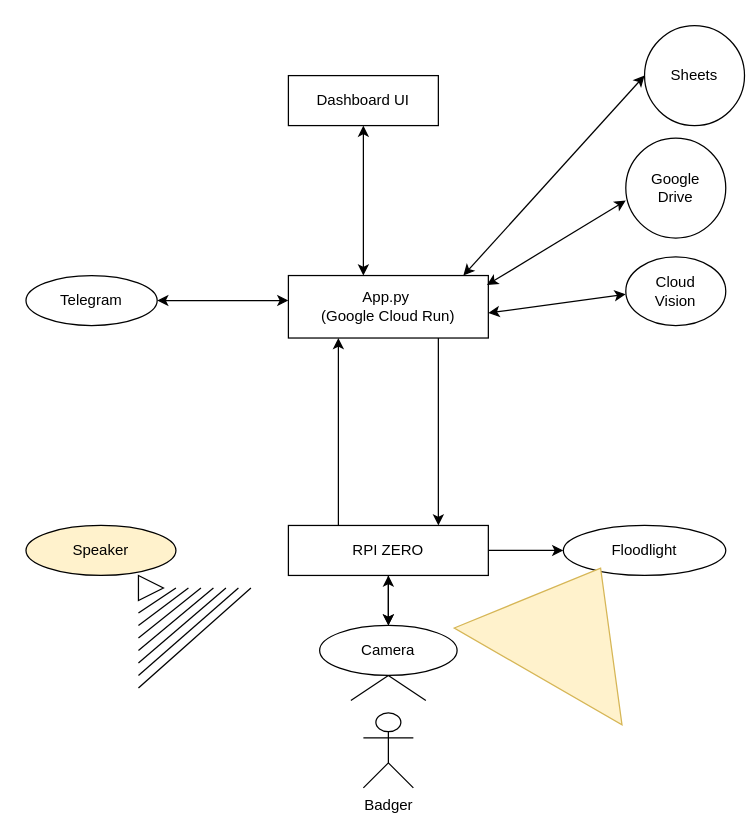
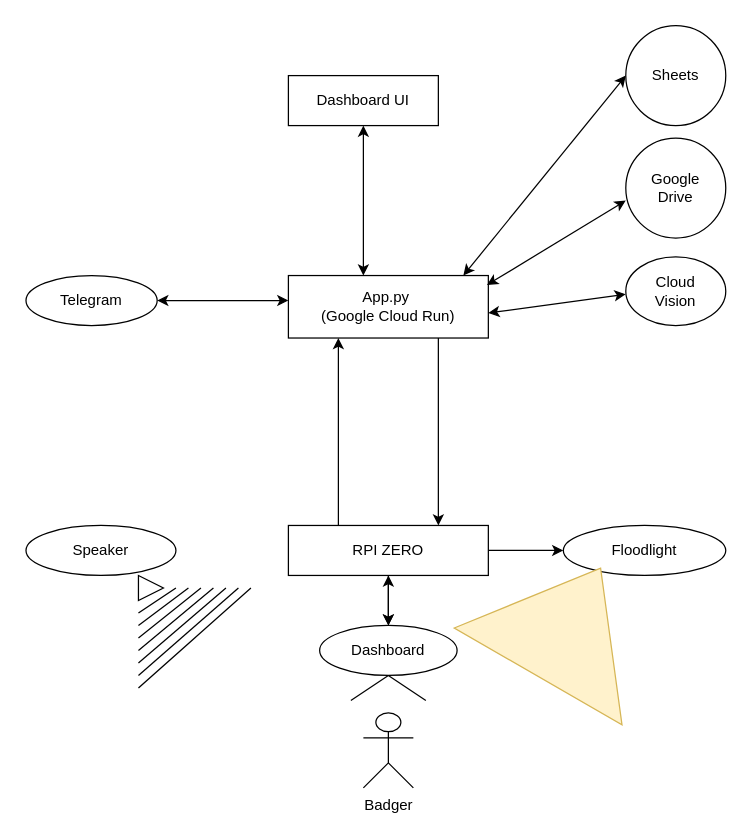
(694, 76) -> (676, 76)
(101, 551) -> (101, 551)
(388, 651) -> (388, 651)
